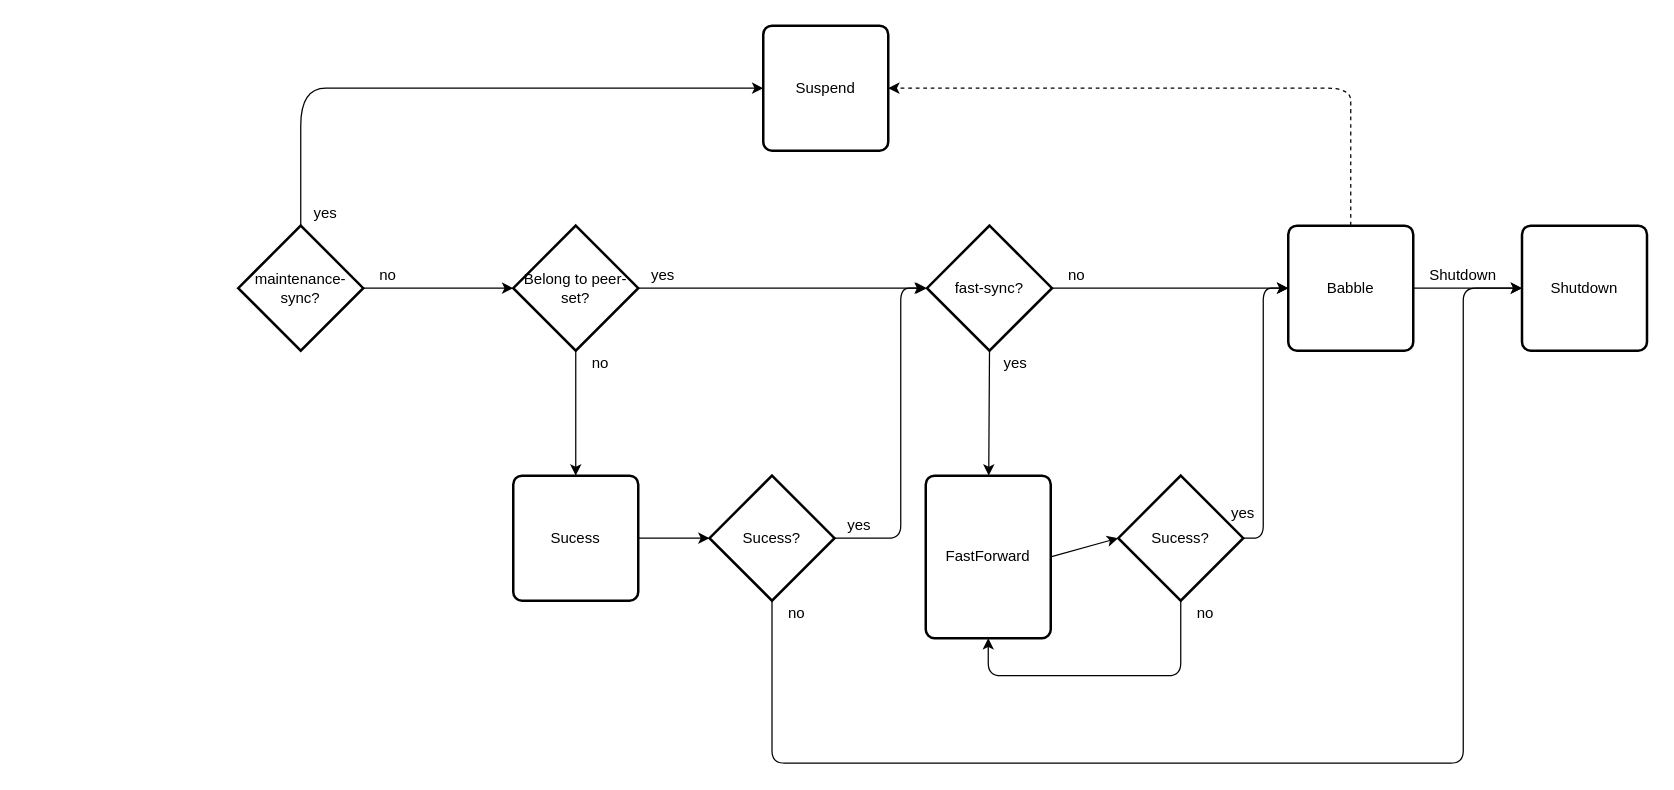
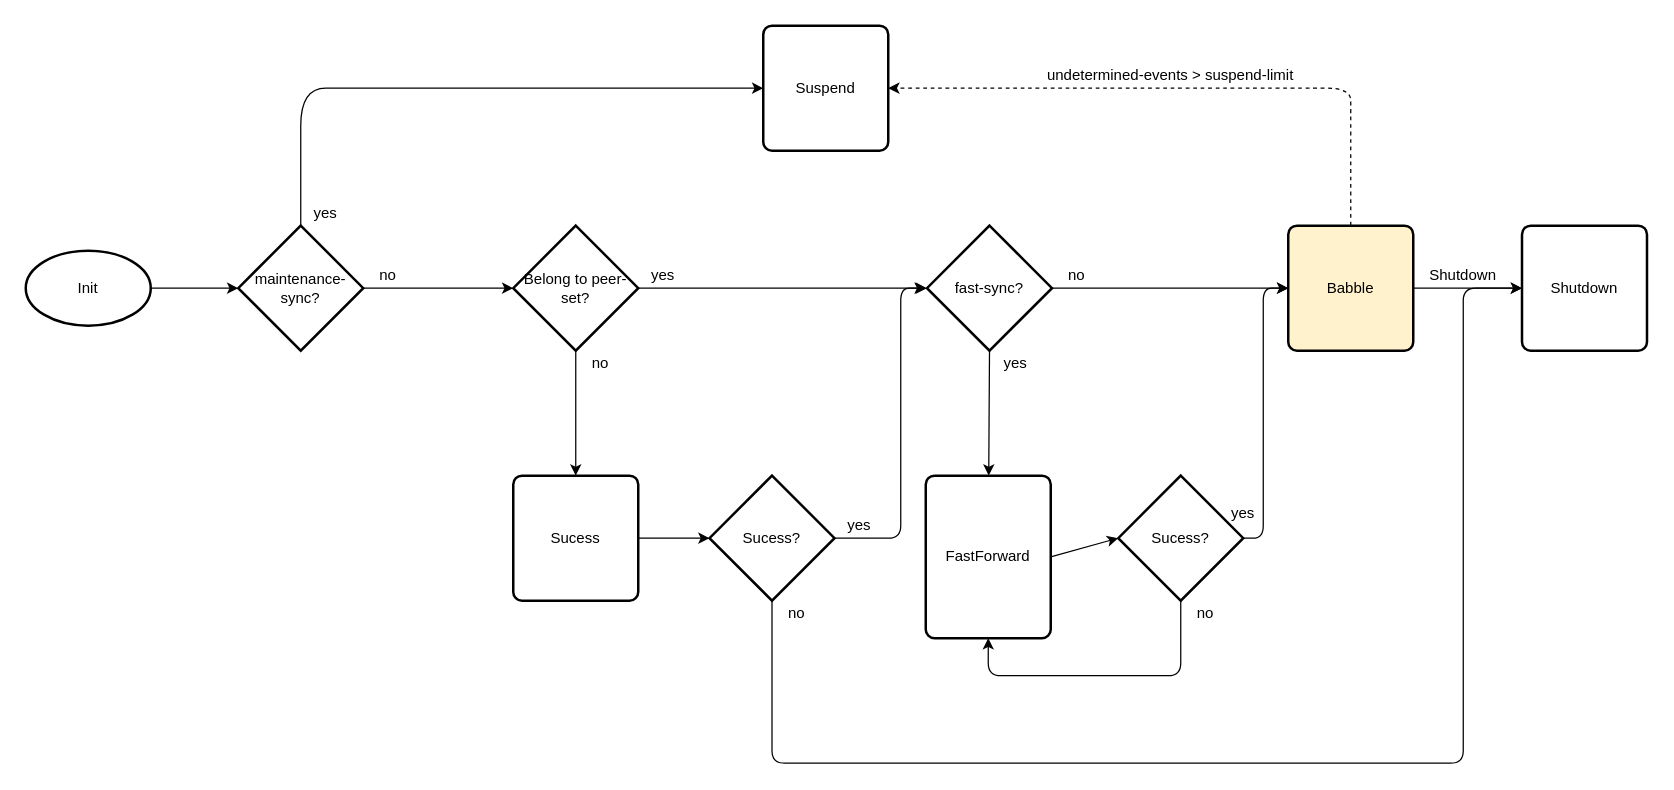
none -> (1171, 76)
none -> (88, 288)
none -> (190, 288)
(1351, 288) -> (1351, 288)
